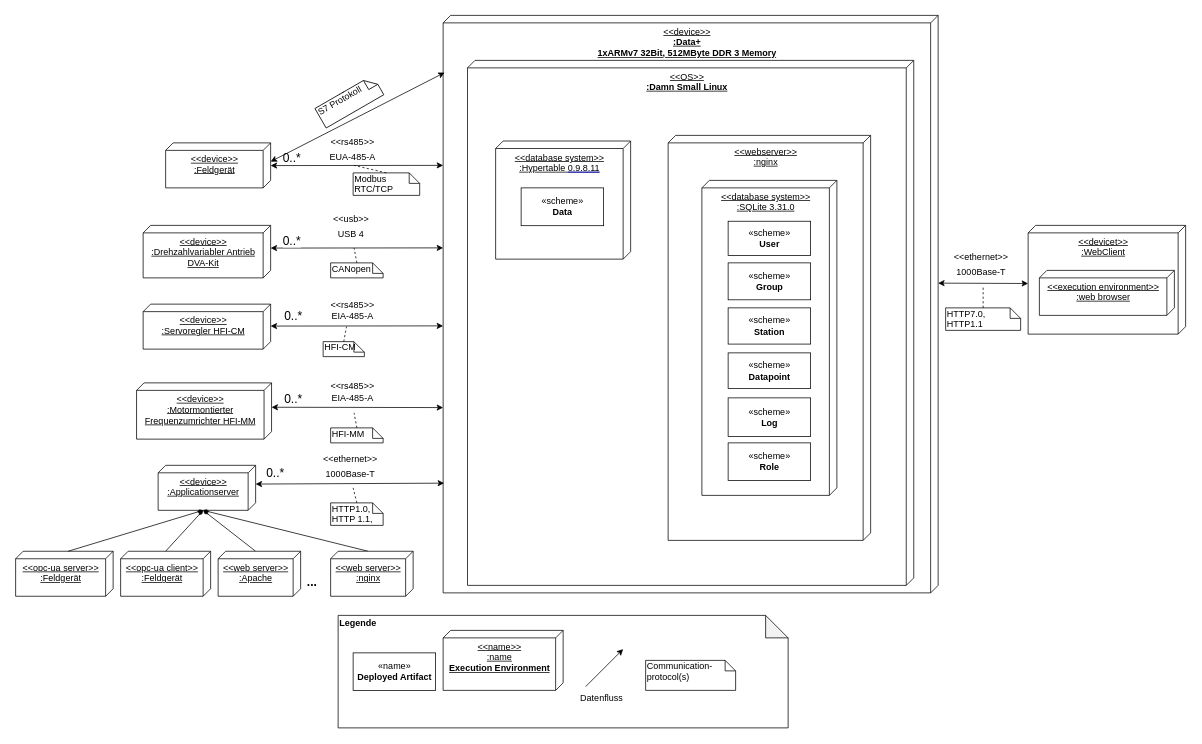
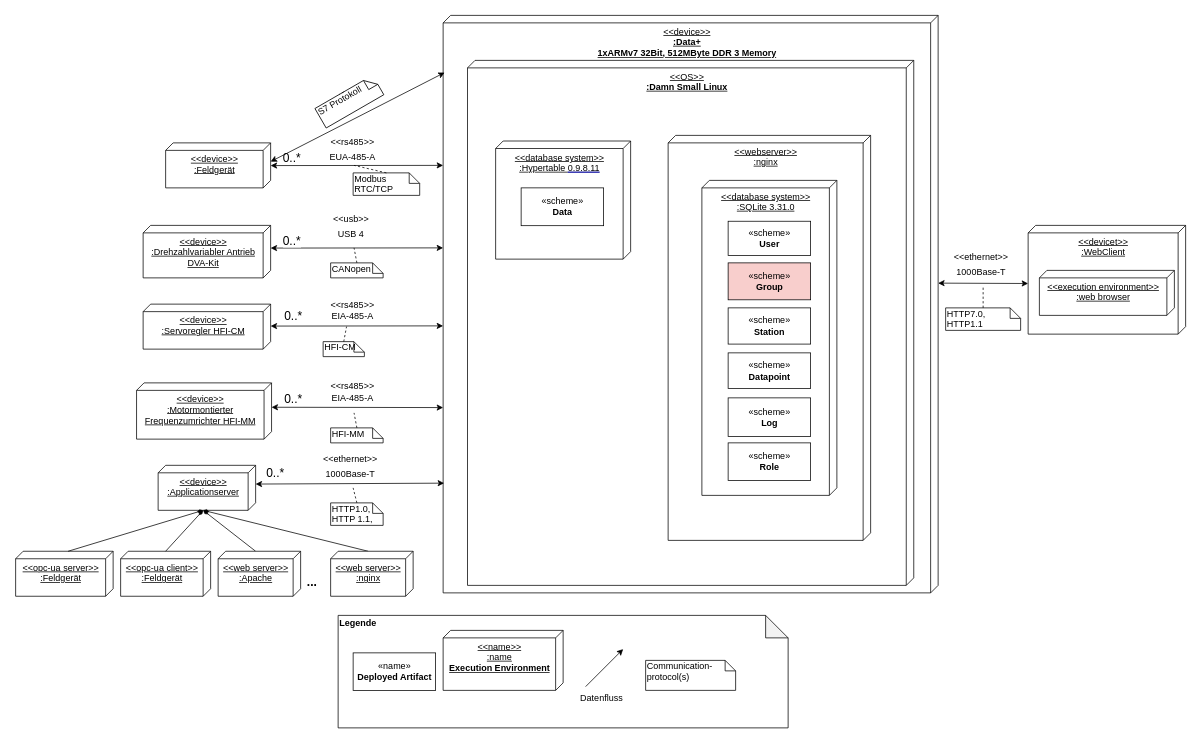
(769, 281) -> (769, 281)
